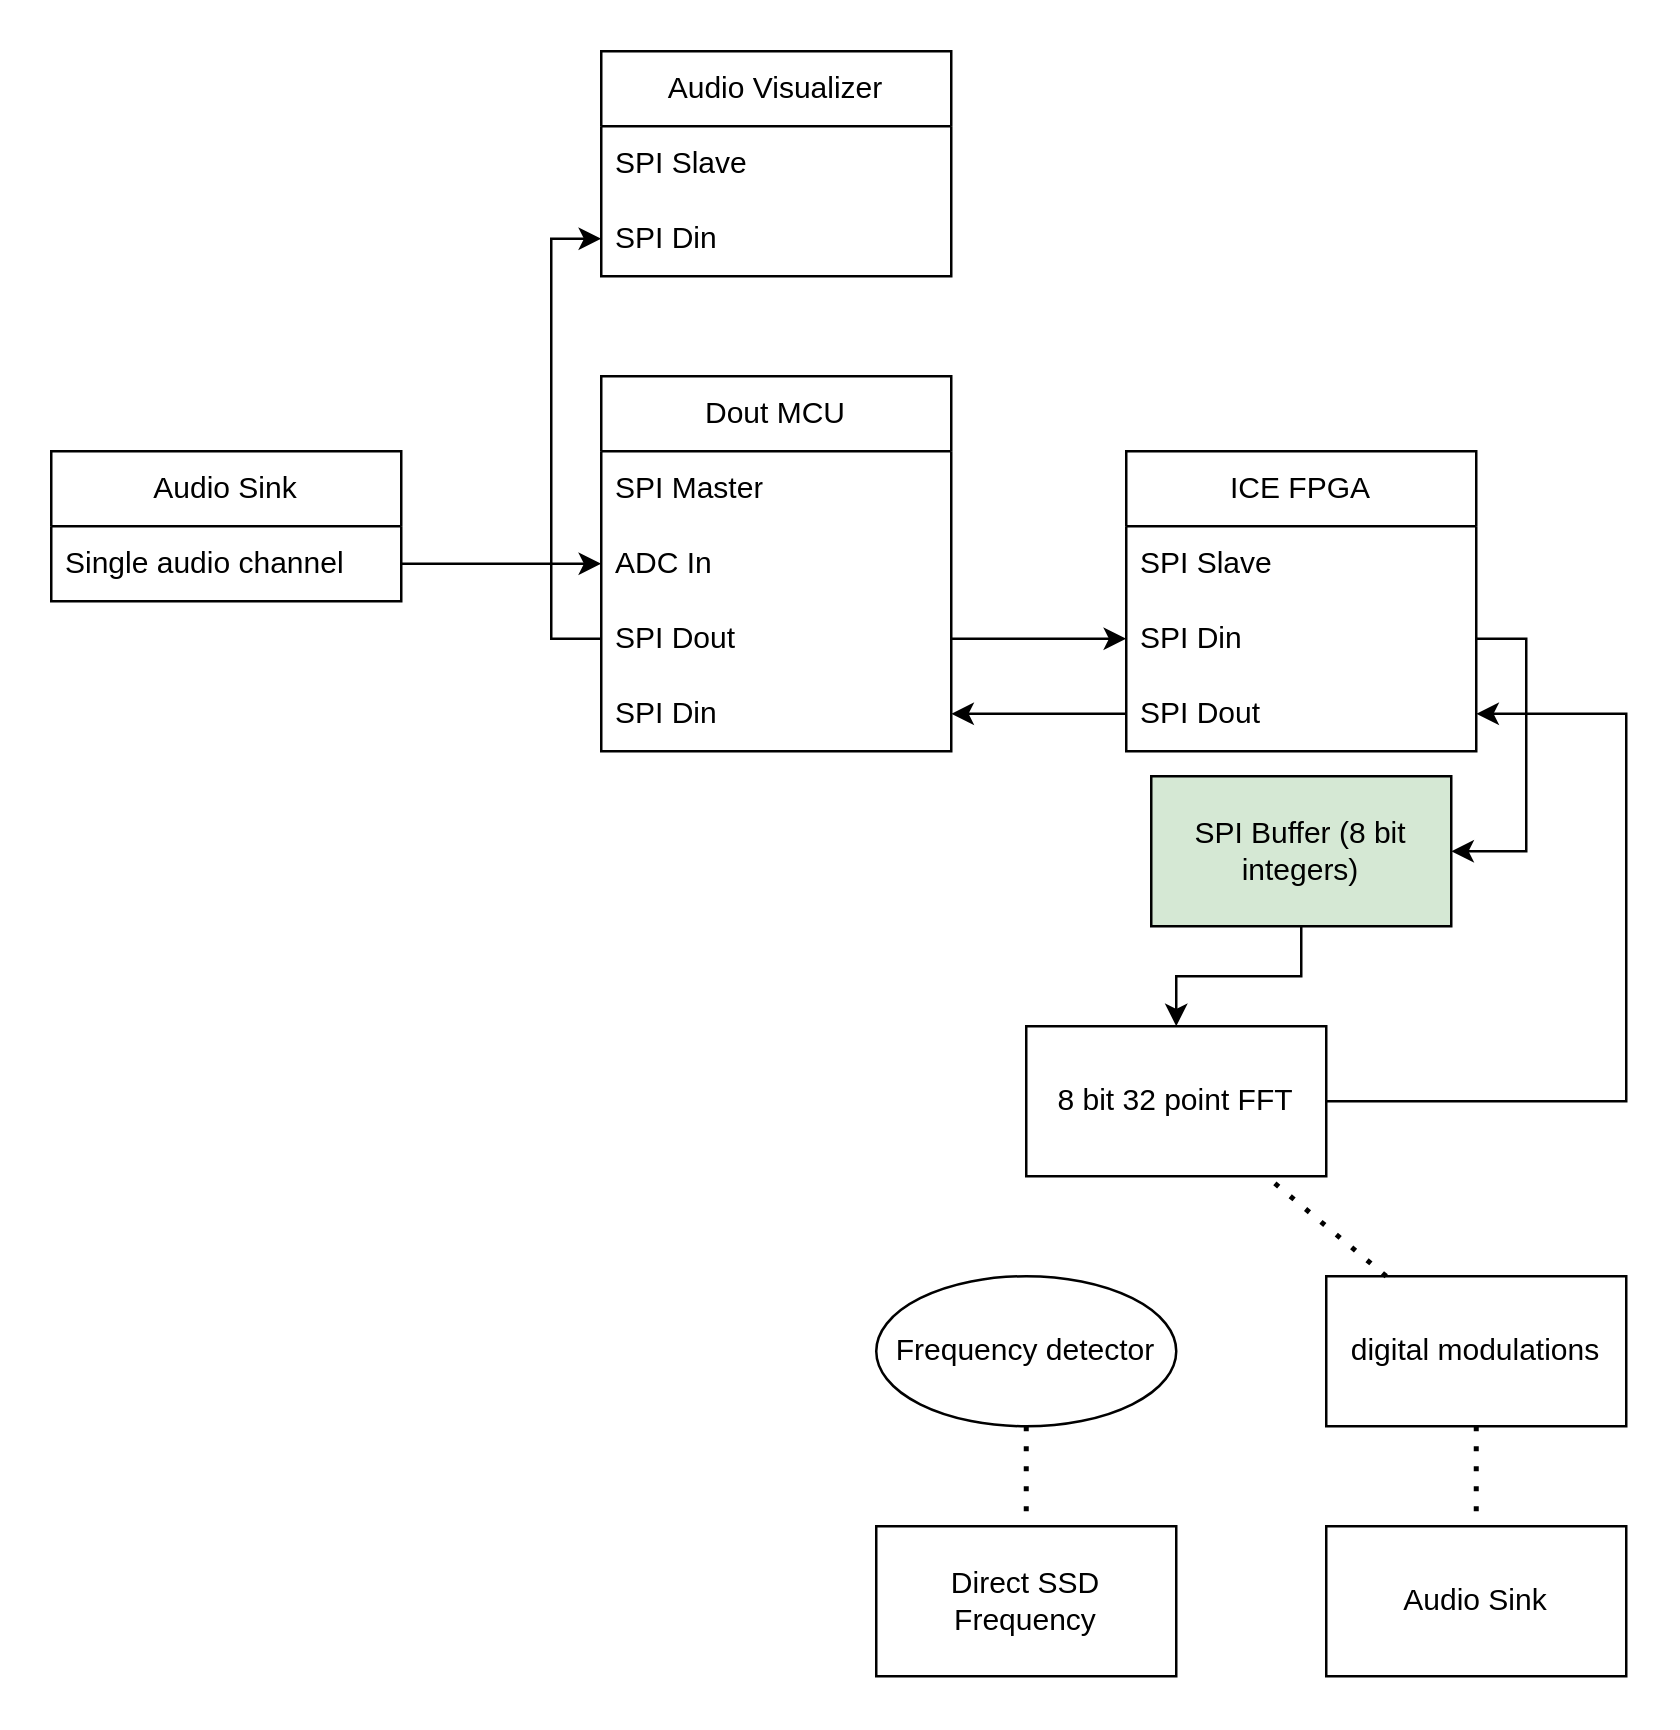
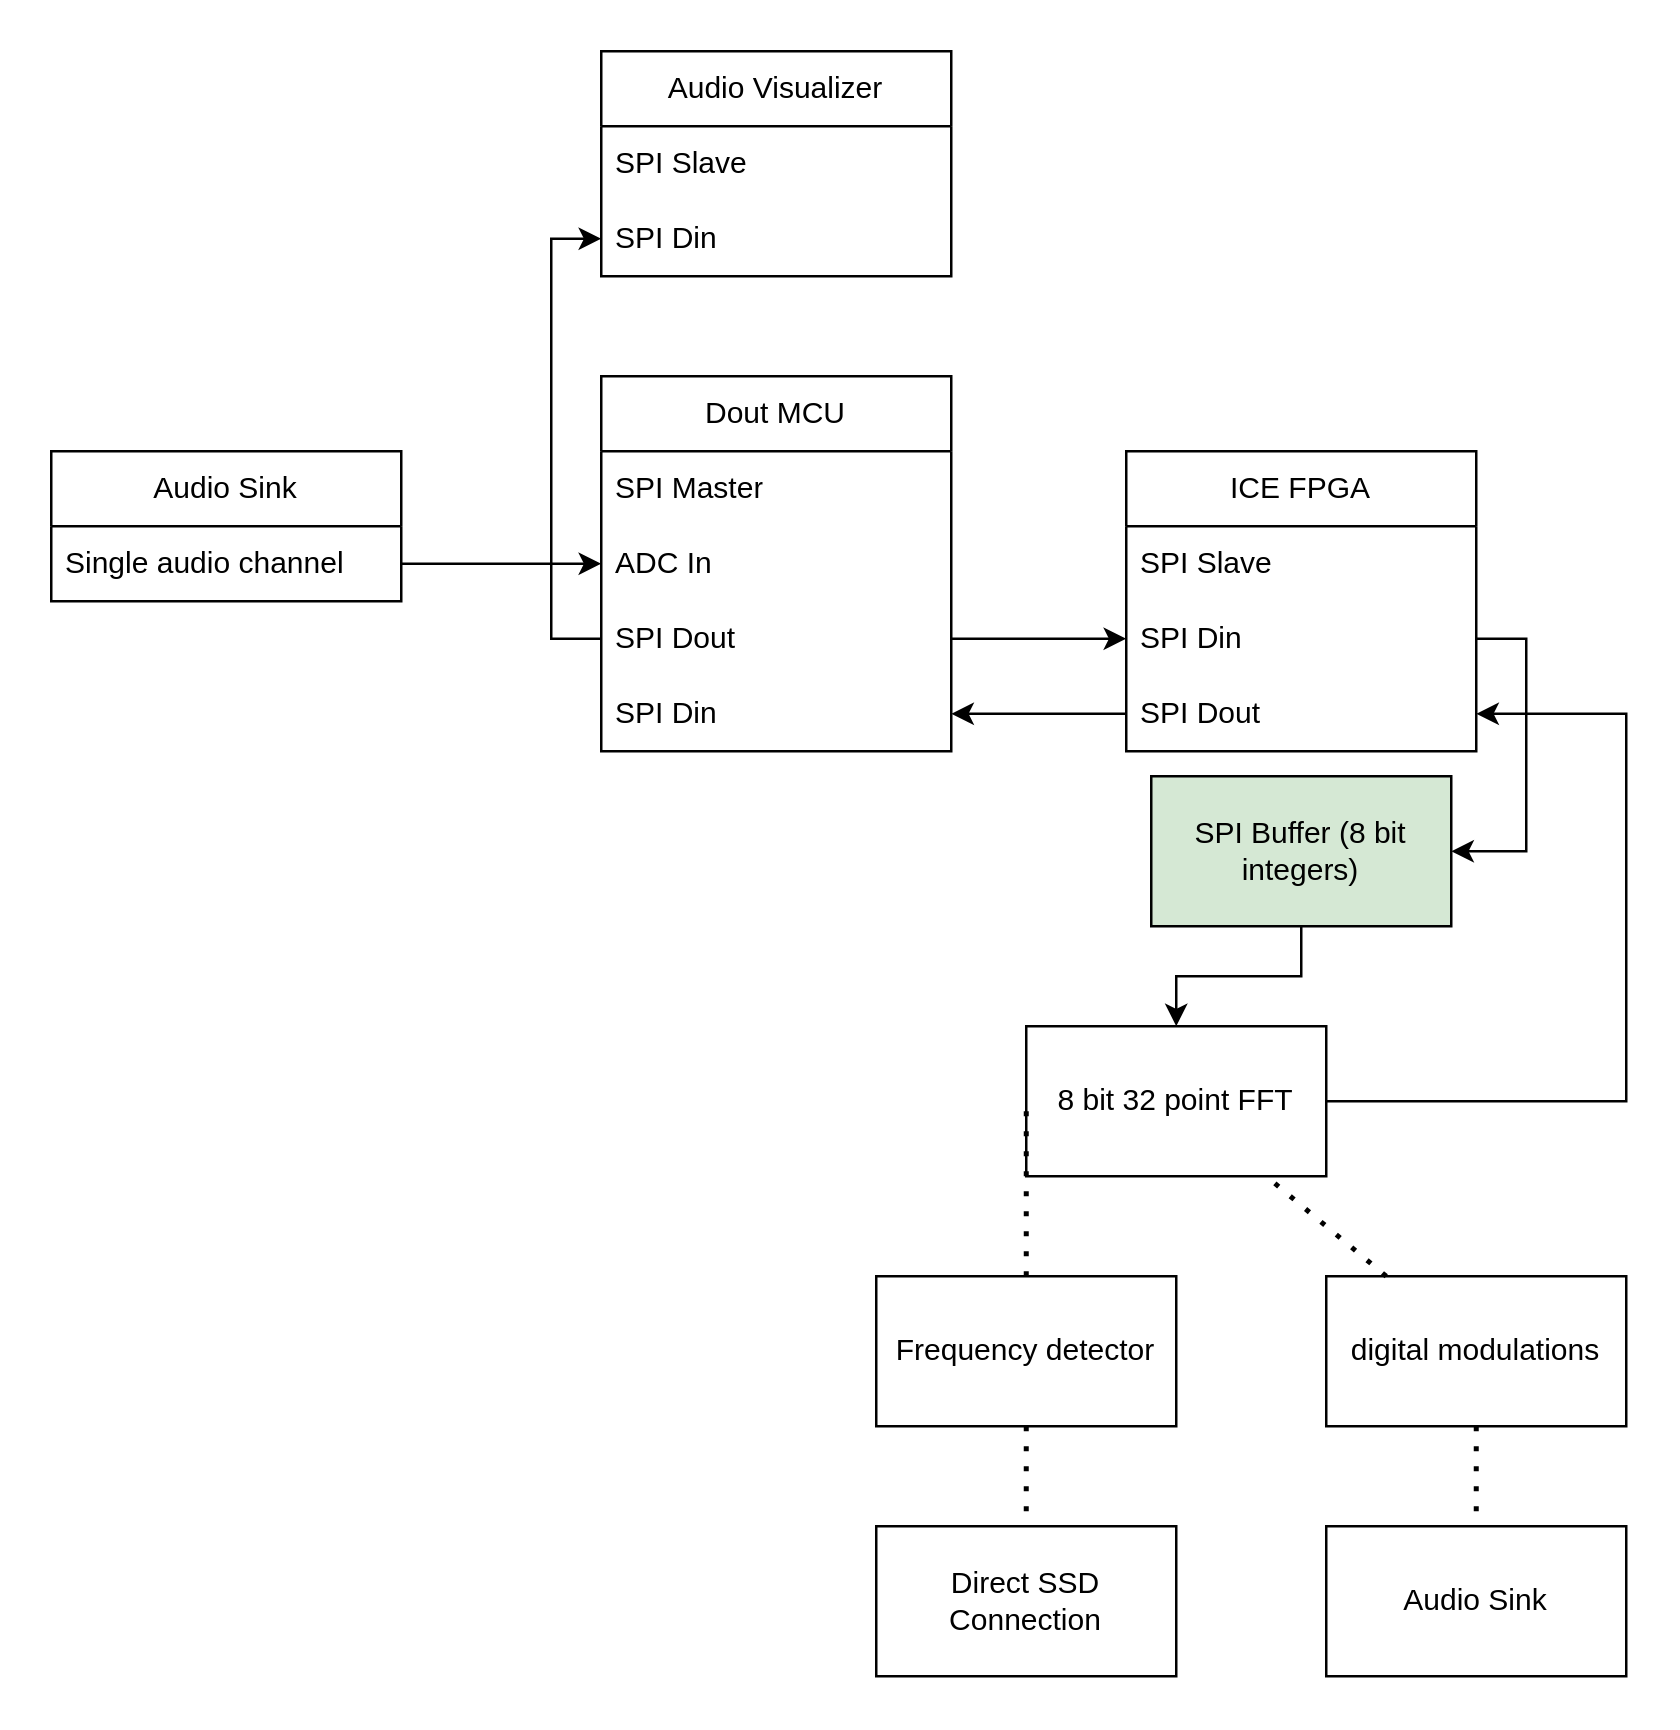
none -> (1026, 1253)
(1026, 1351) -> (1026, 1351)
(1026, 1601) -> (1026, 1601)
